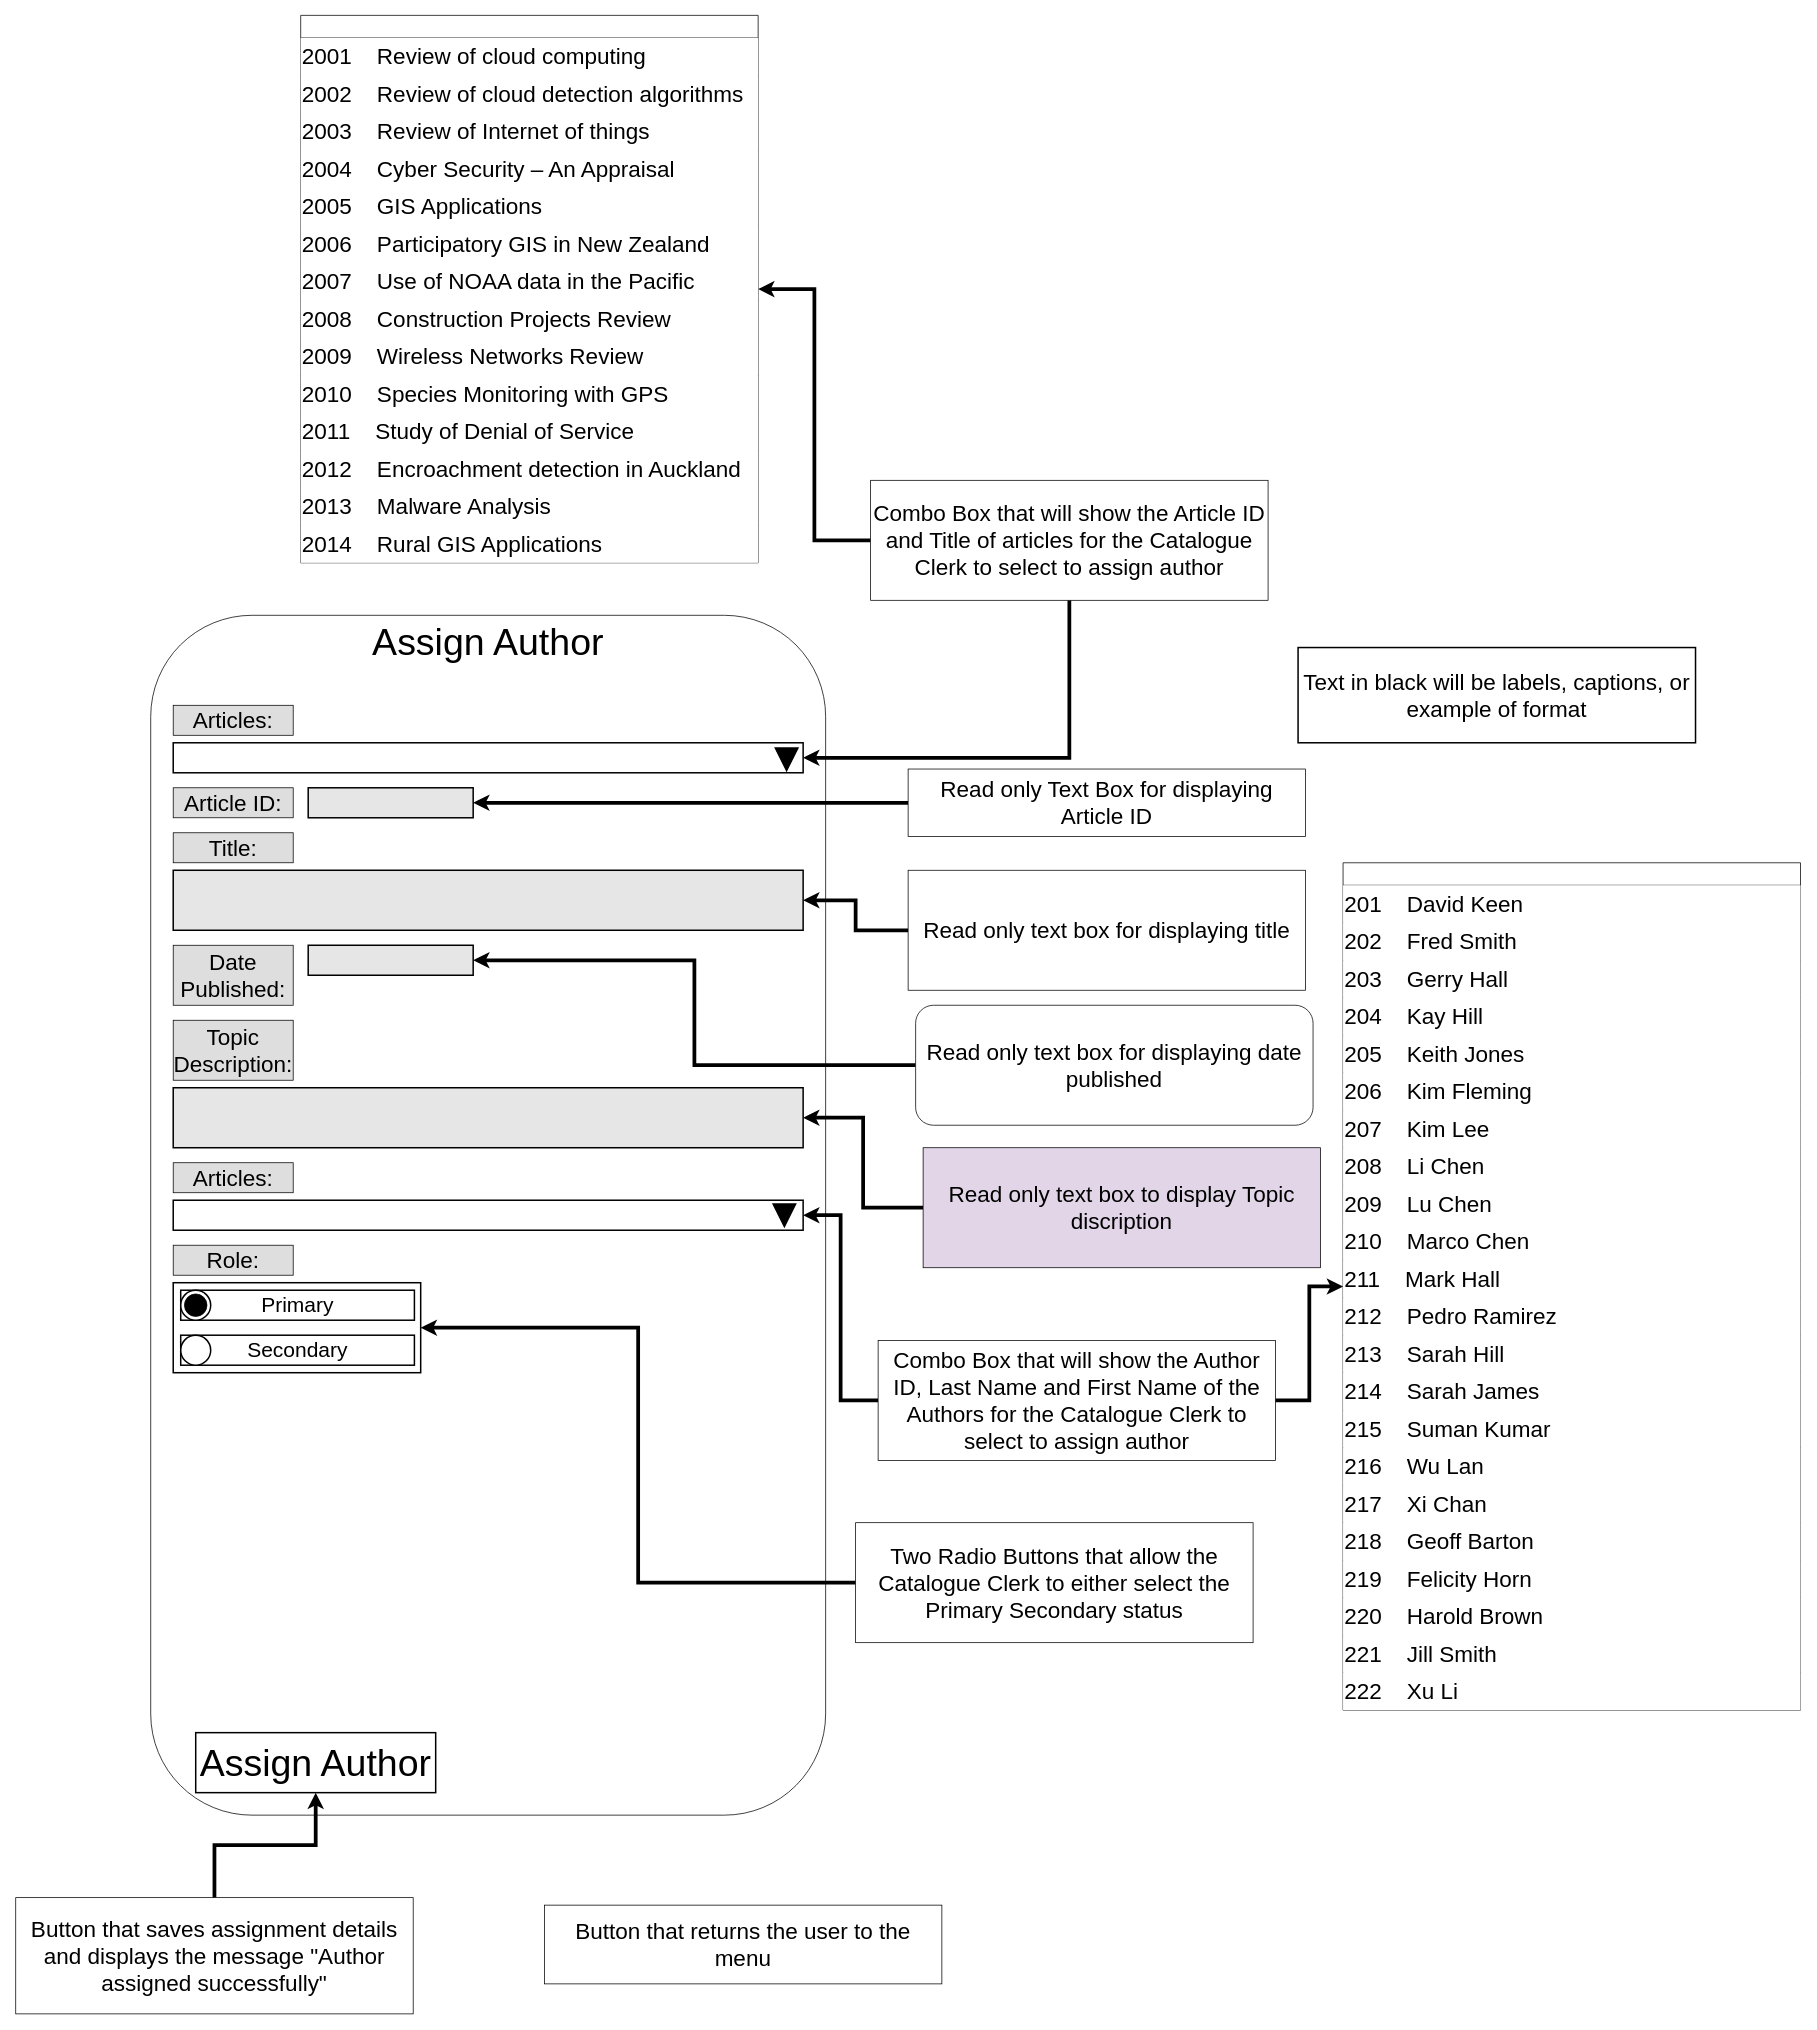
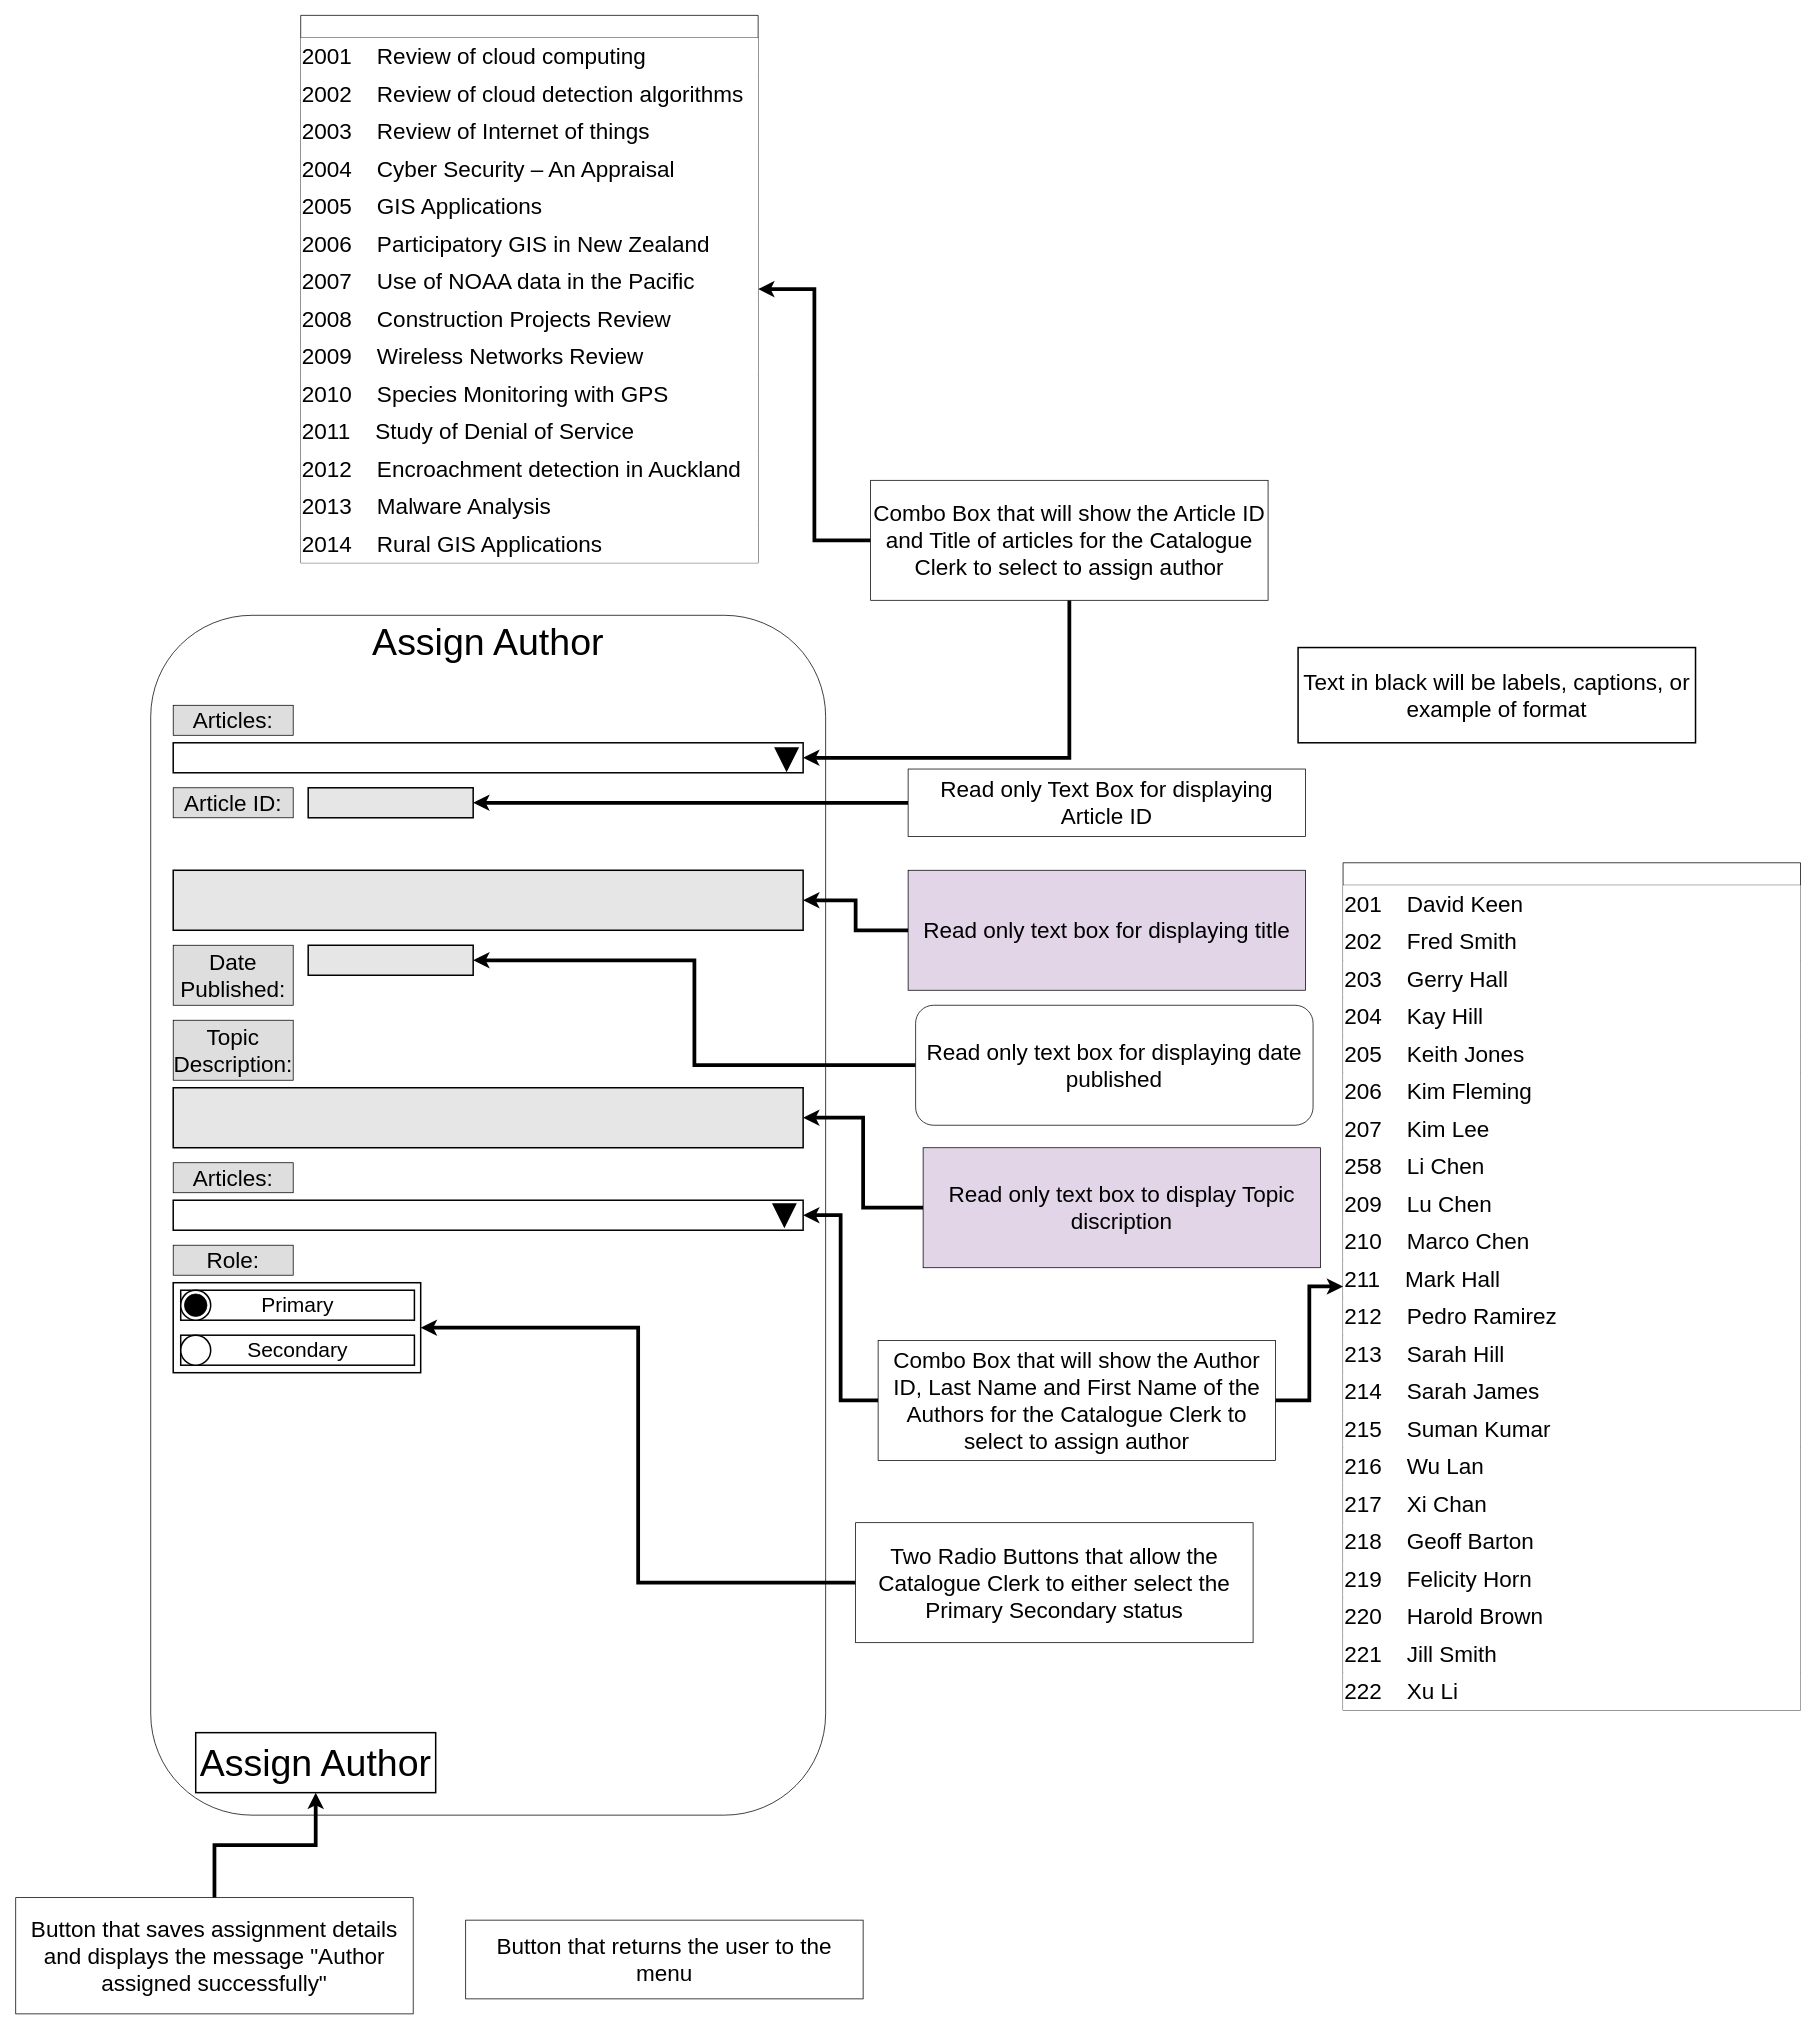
(233, 848) -> none
(1107, 930) -> (1107, 930)
(1424, 1167) -> (1424, 1167)
(743, 1945) -> (664, 1960)
